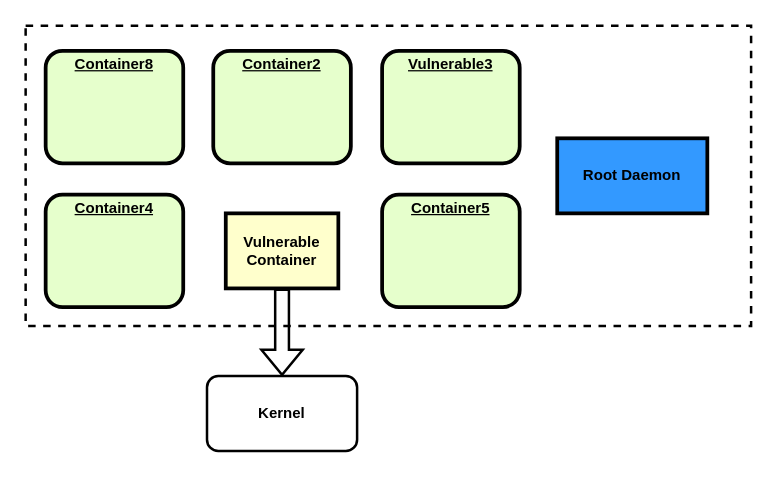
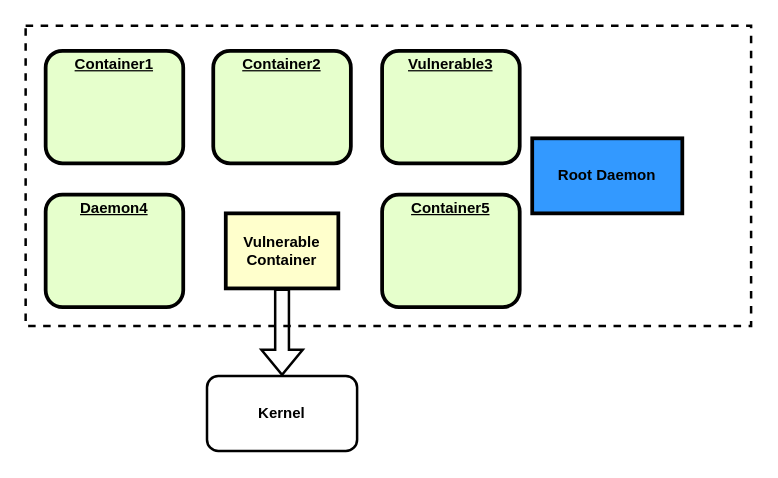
(114, 51) -> (114, 51)
(632, 176) -> (607, 176)
(114, 194) -> (114, 194)
